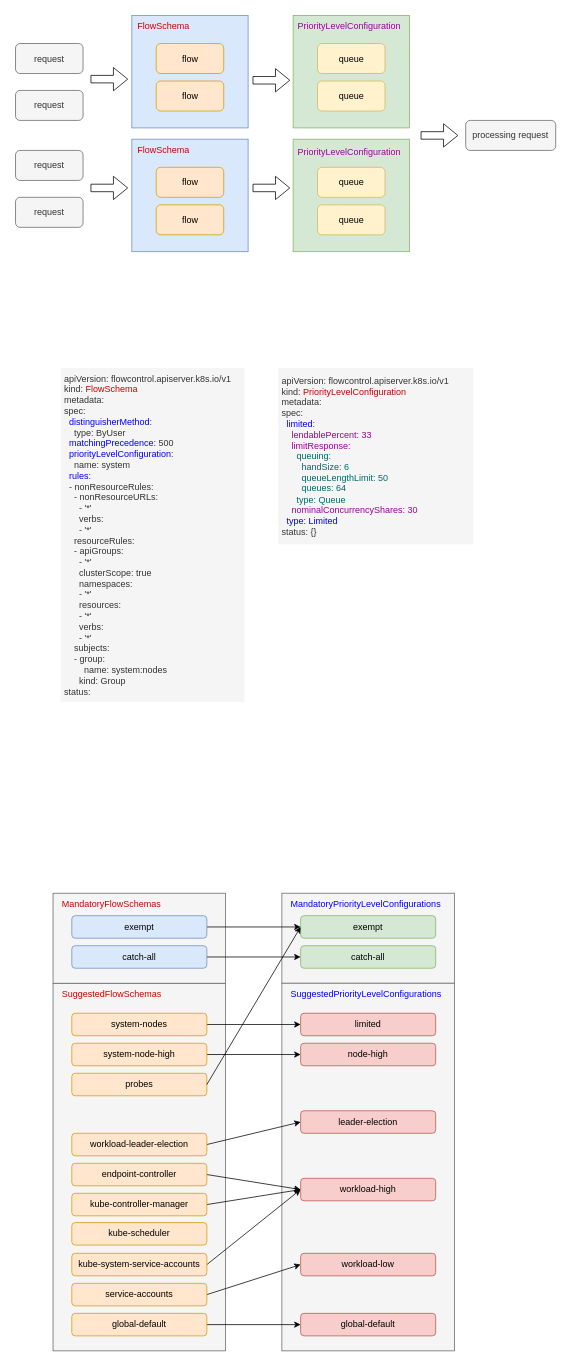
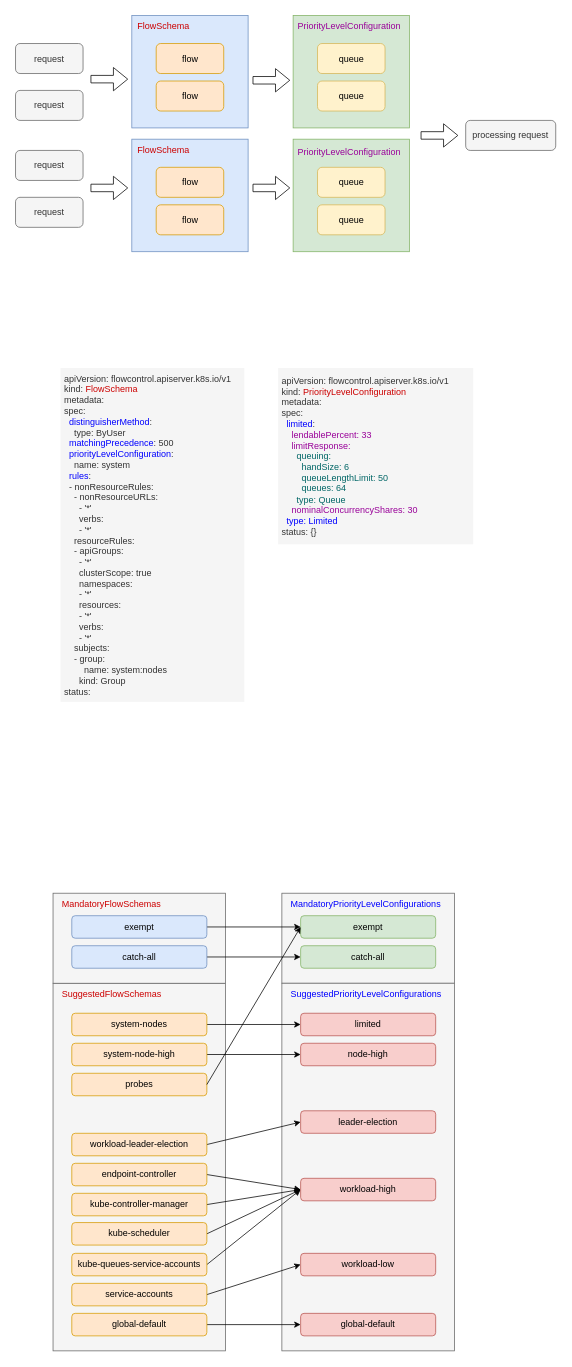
none -> (251, 1212)
(139, 1264) -> (139, 1264)
